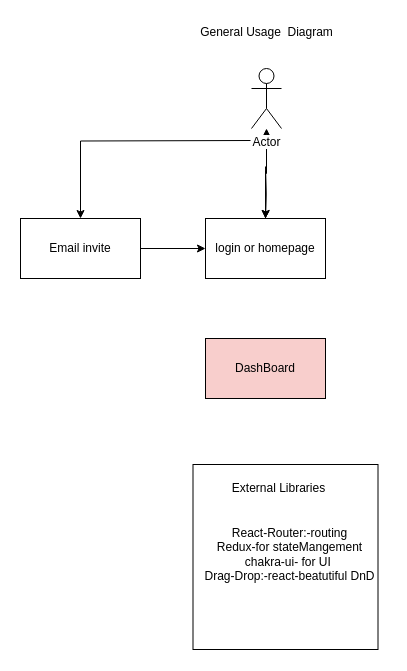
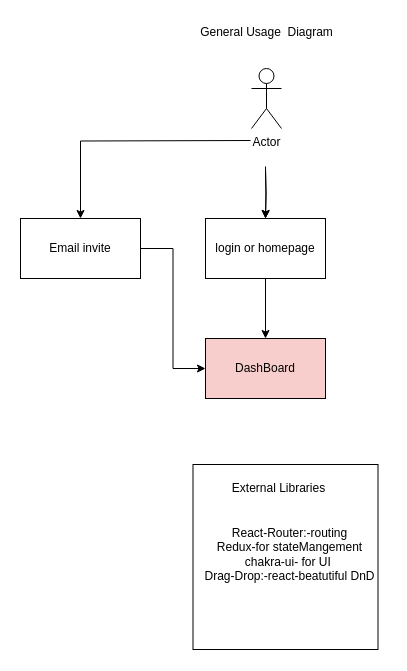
(267, 156) -> (266, 305)
(185, 249) -> (173, 321)
